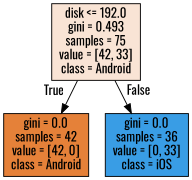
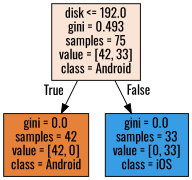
(147, 145) -> (147, 145)
